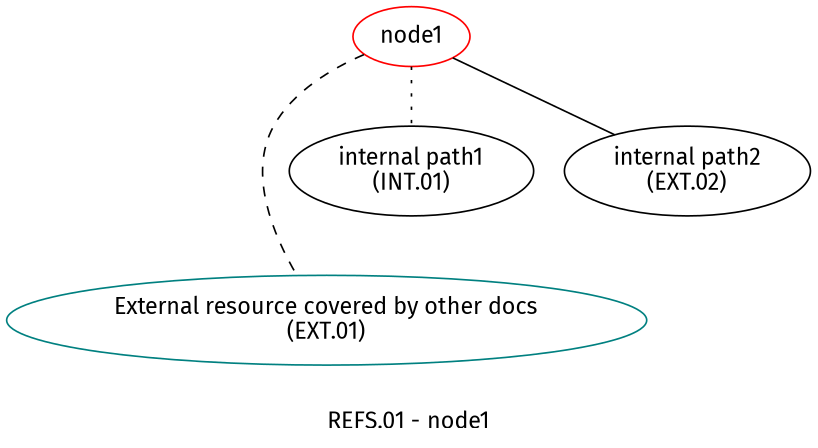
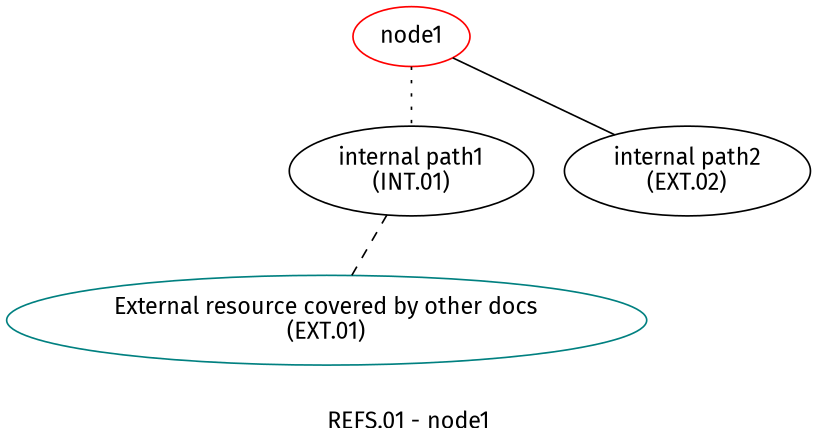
(266, 145) -> (369, 245)
